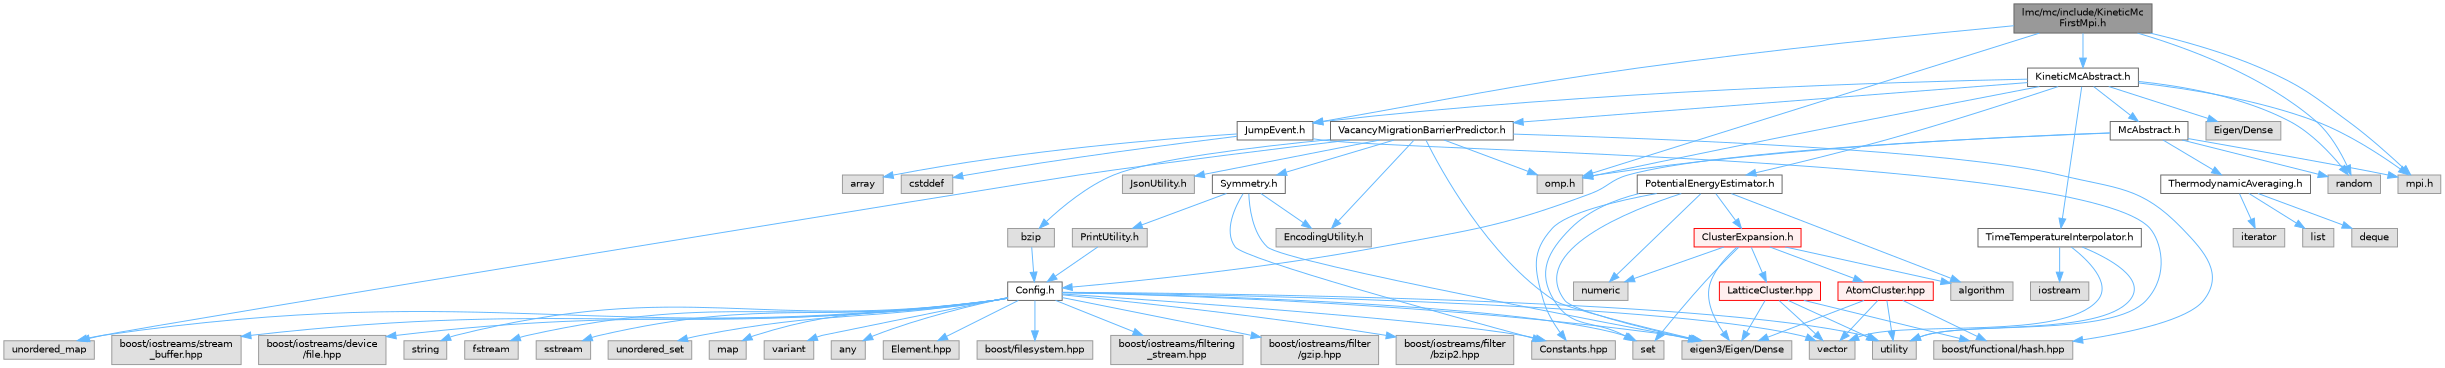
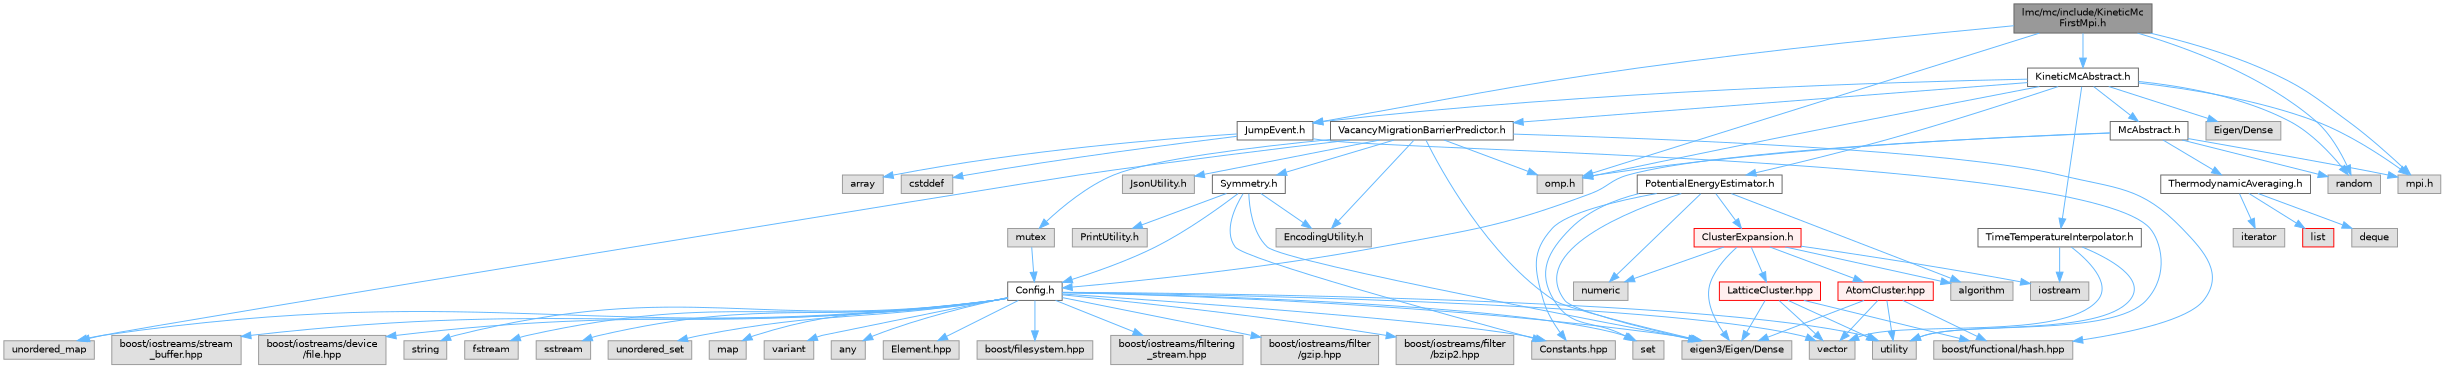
(1031, 238) -> (1031, 238)
(2318, 238) -> (2318, 238)
(1077, 262) -> (1159, 245)
(1699, 289) -> (1884, 259)
